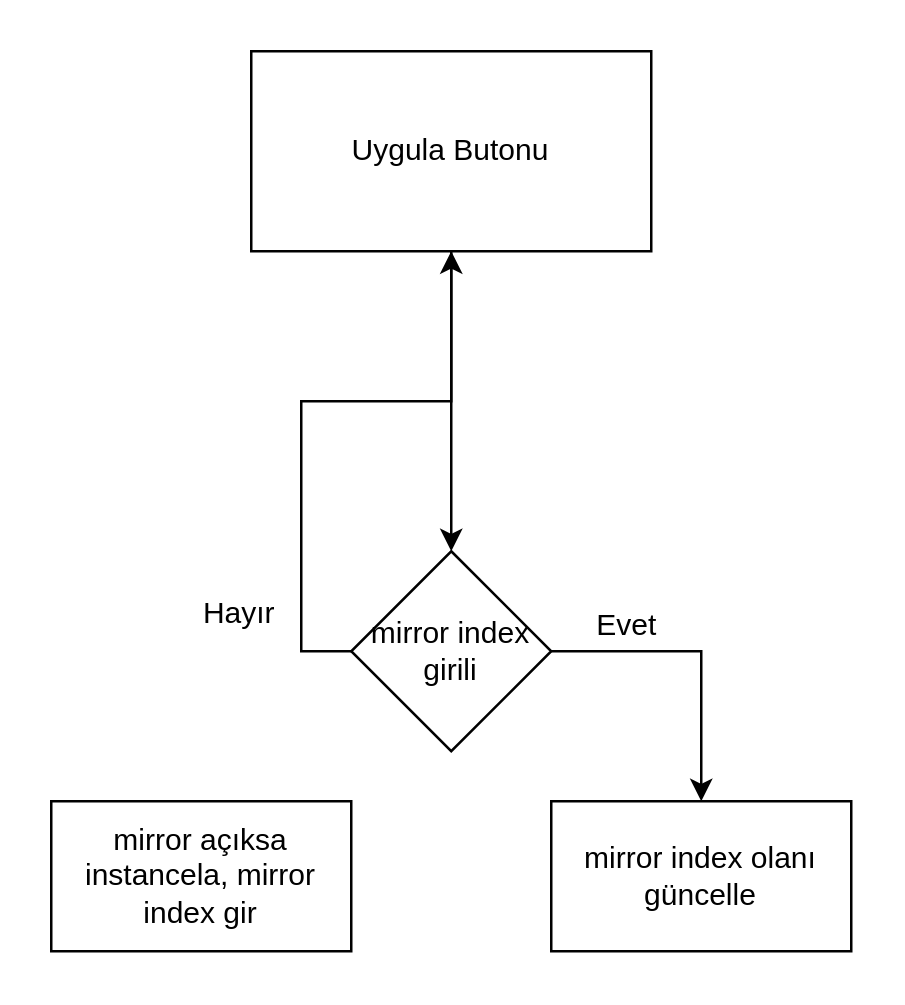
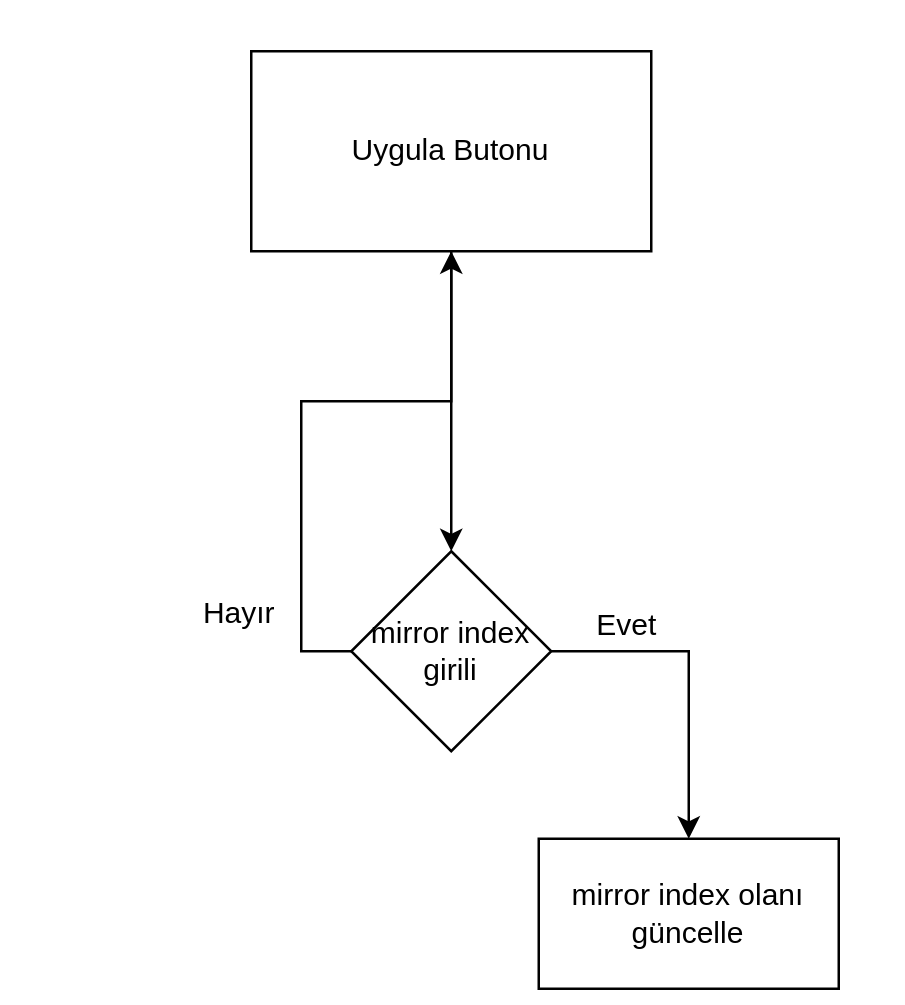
(201, 876) -> none
(701, 876) -> (689, 914)
